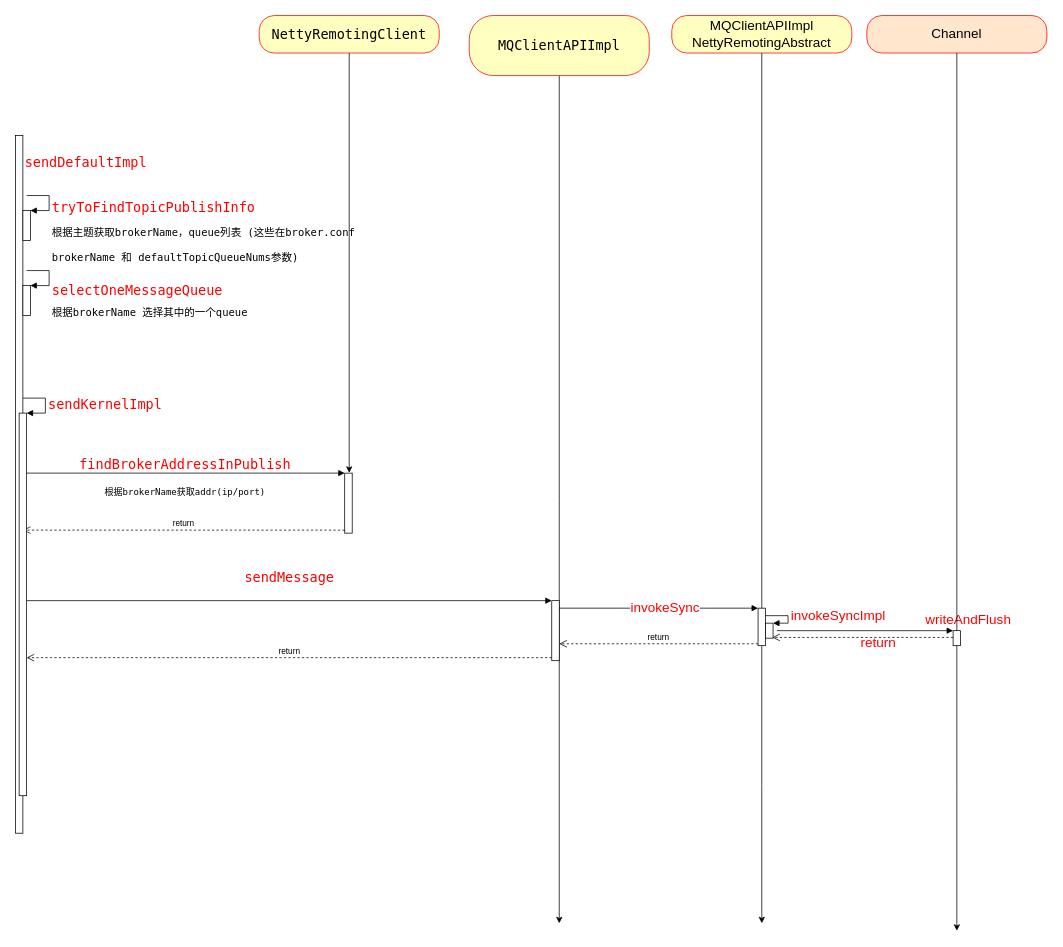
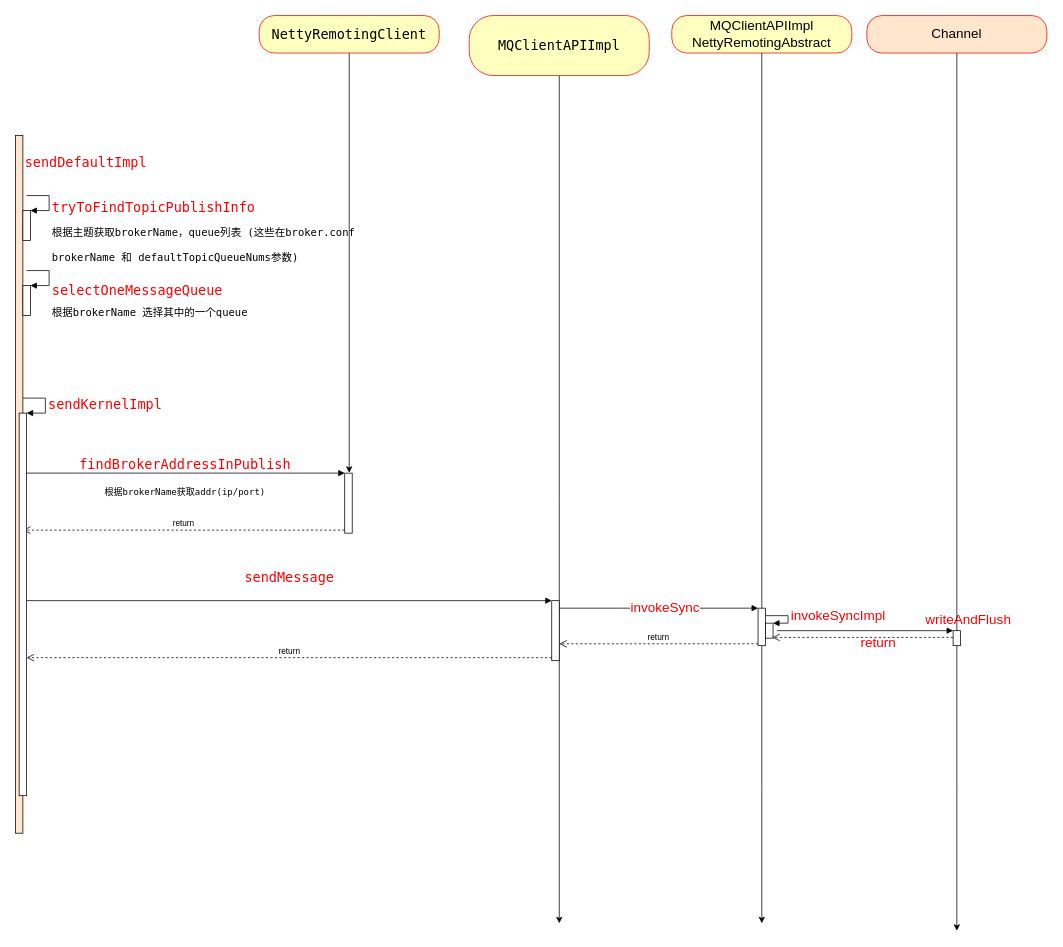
(52, 146) -> (52, 146)
